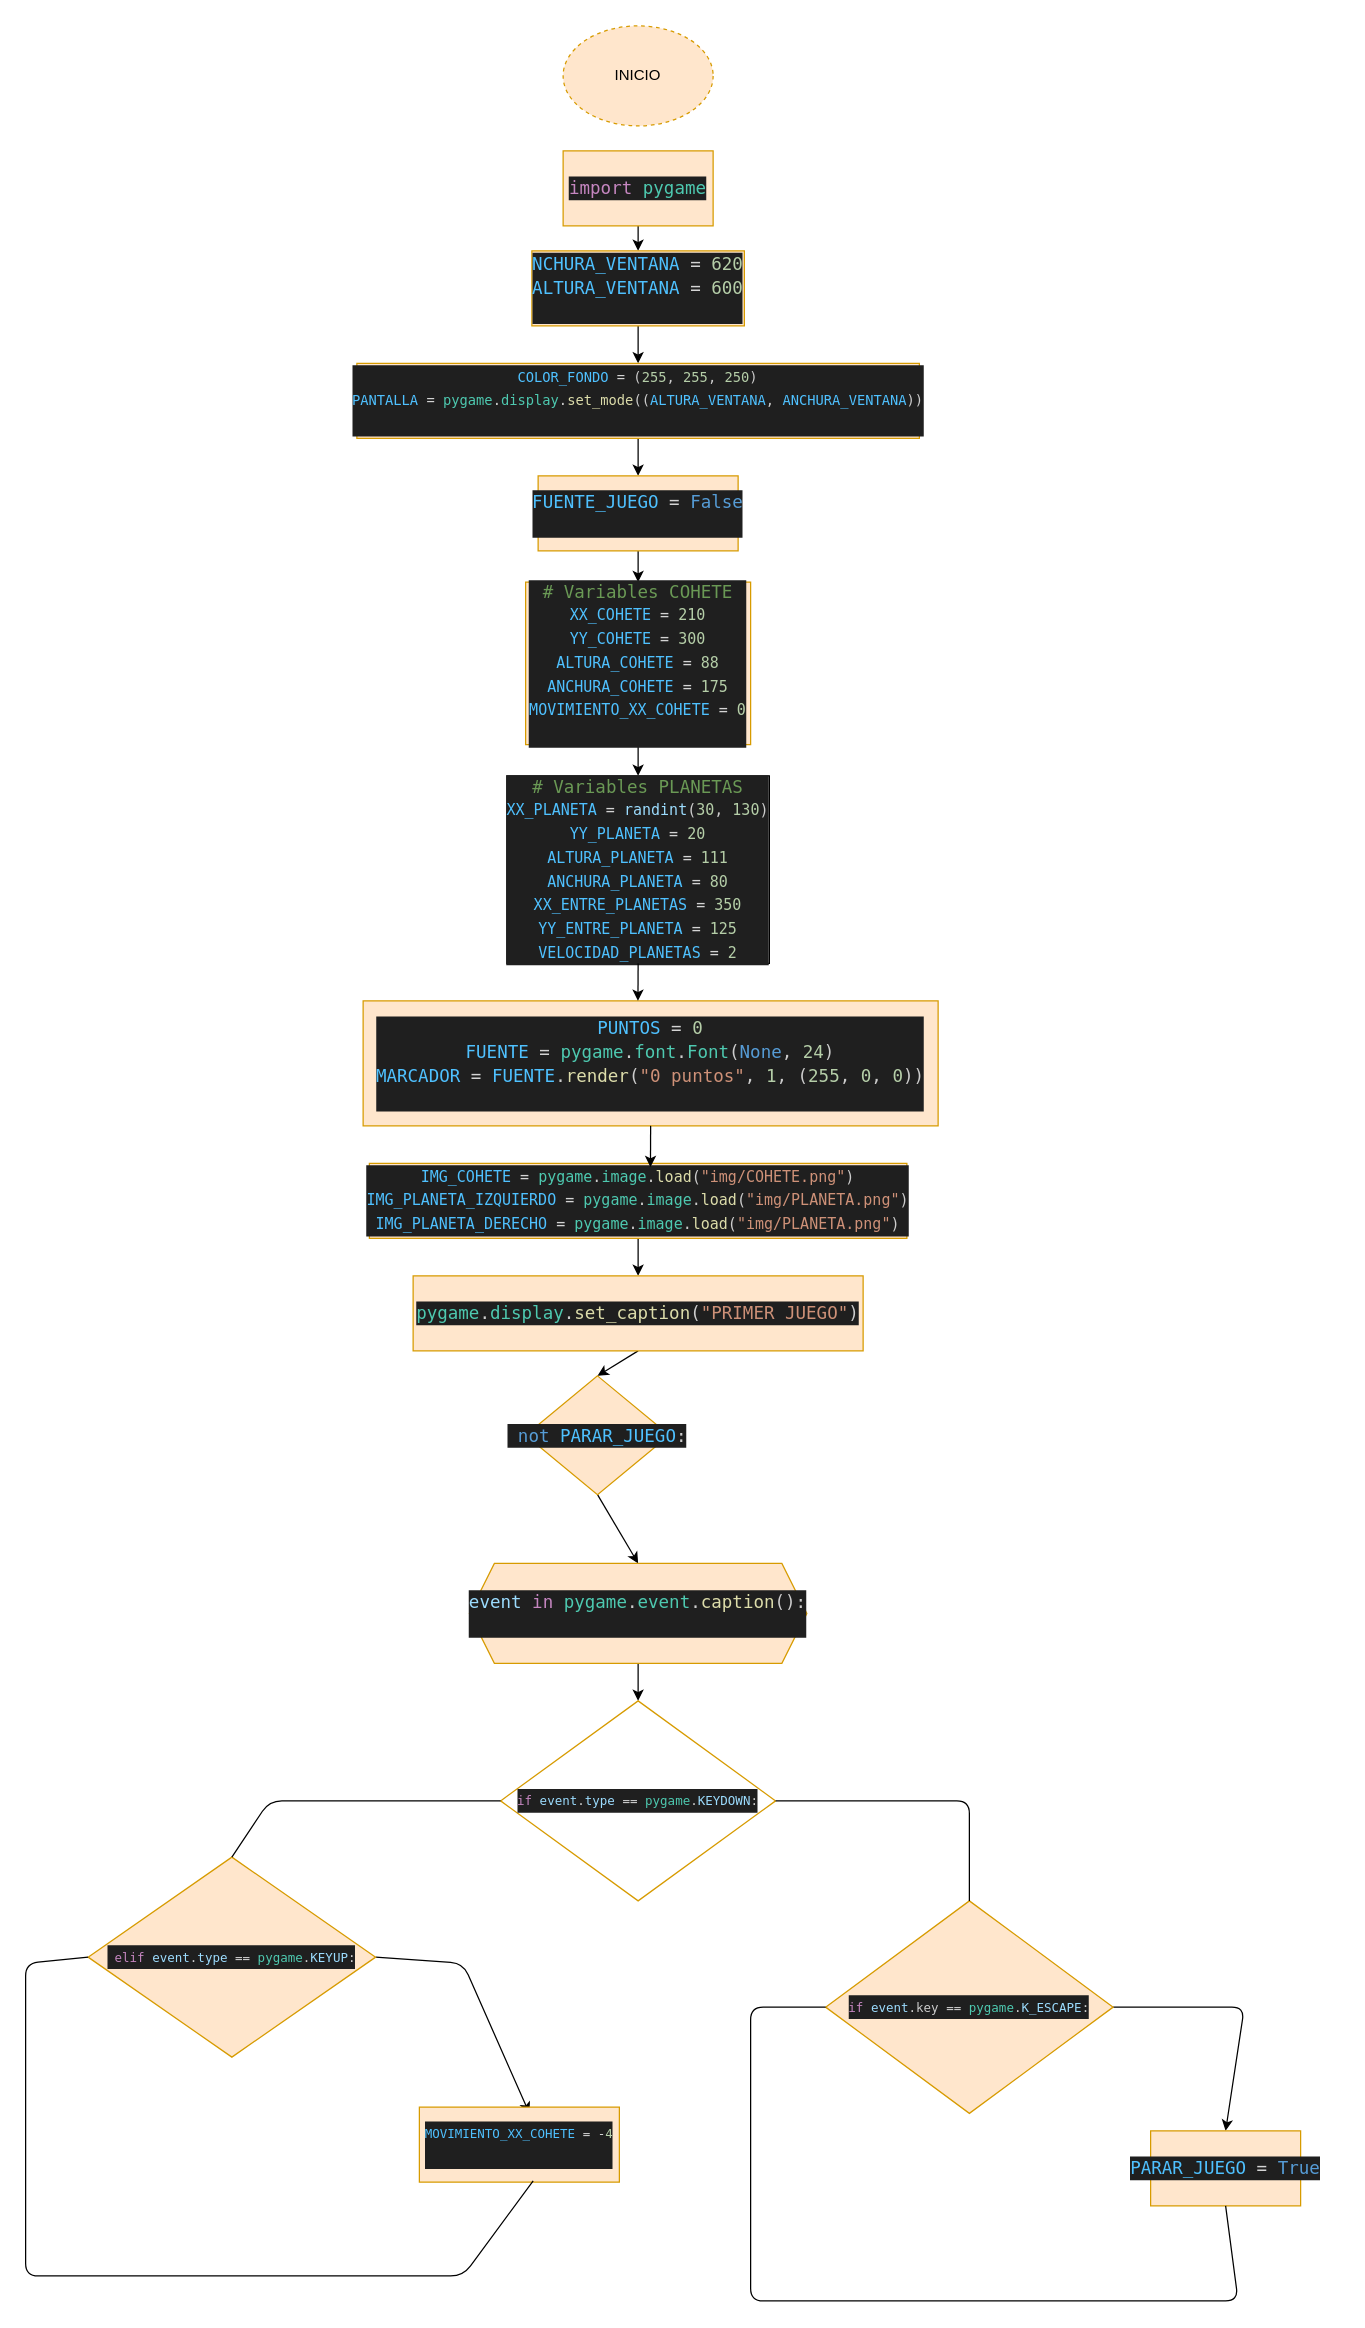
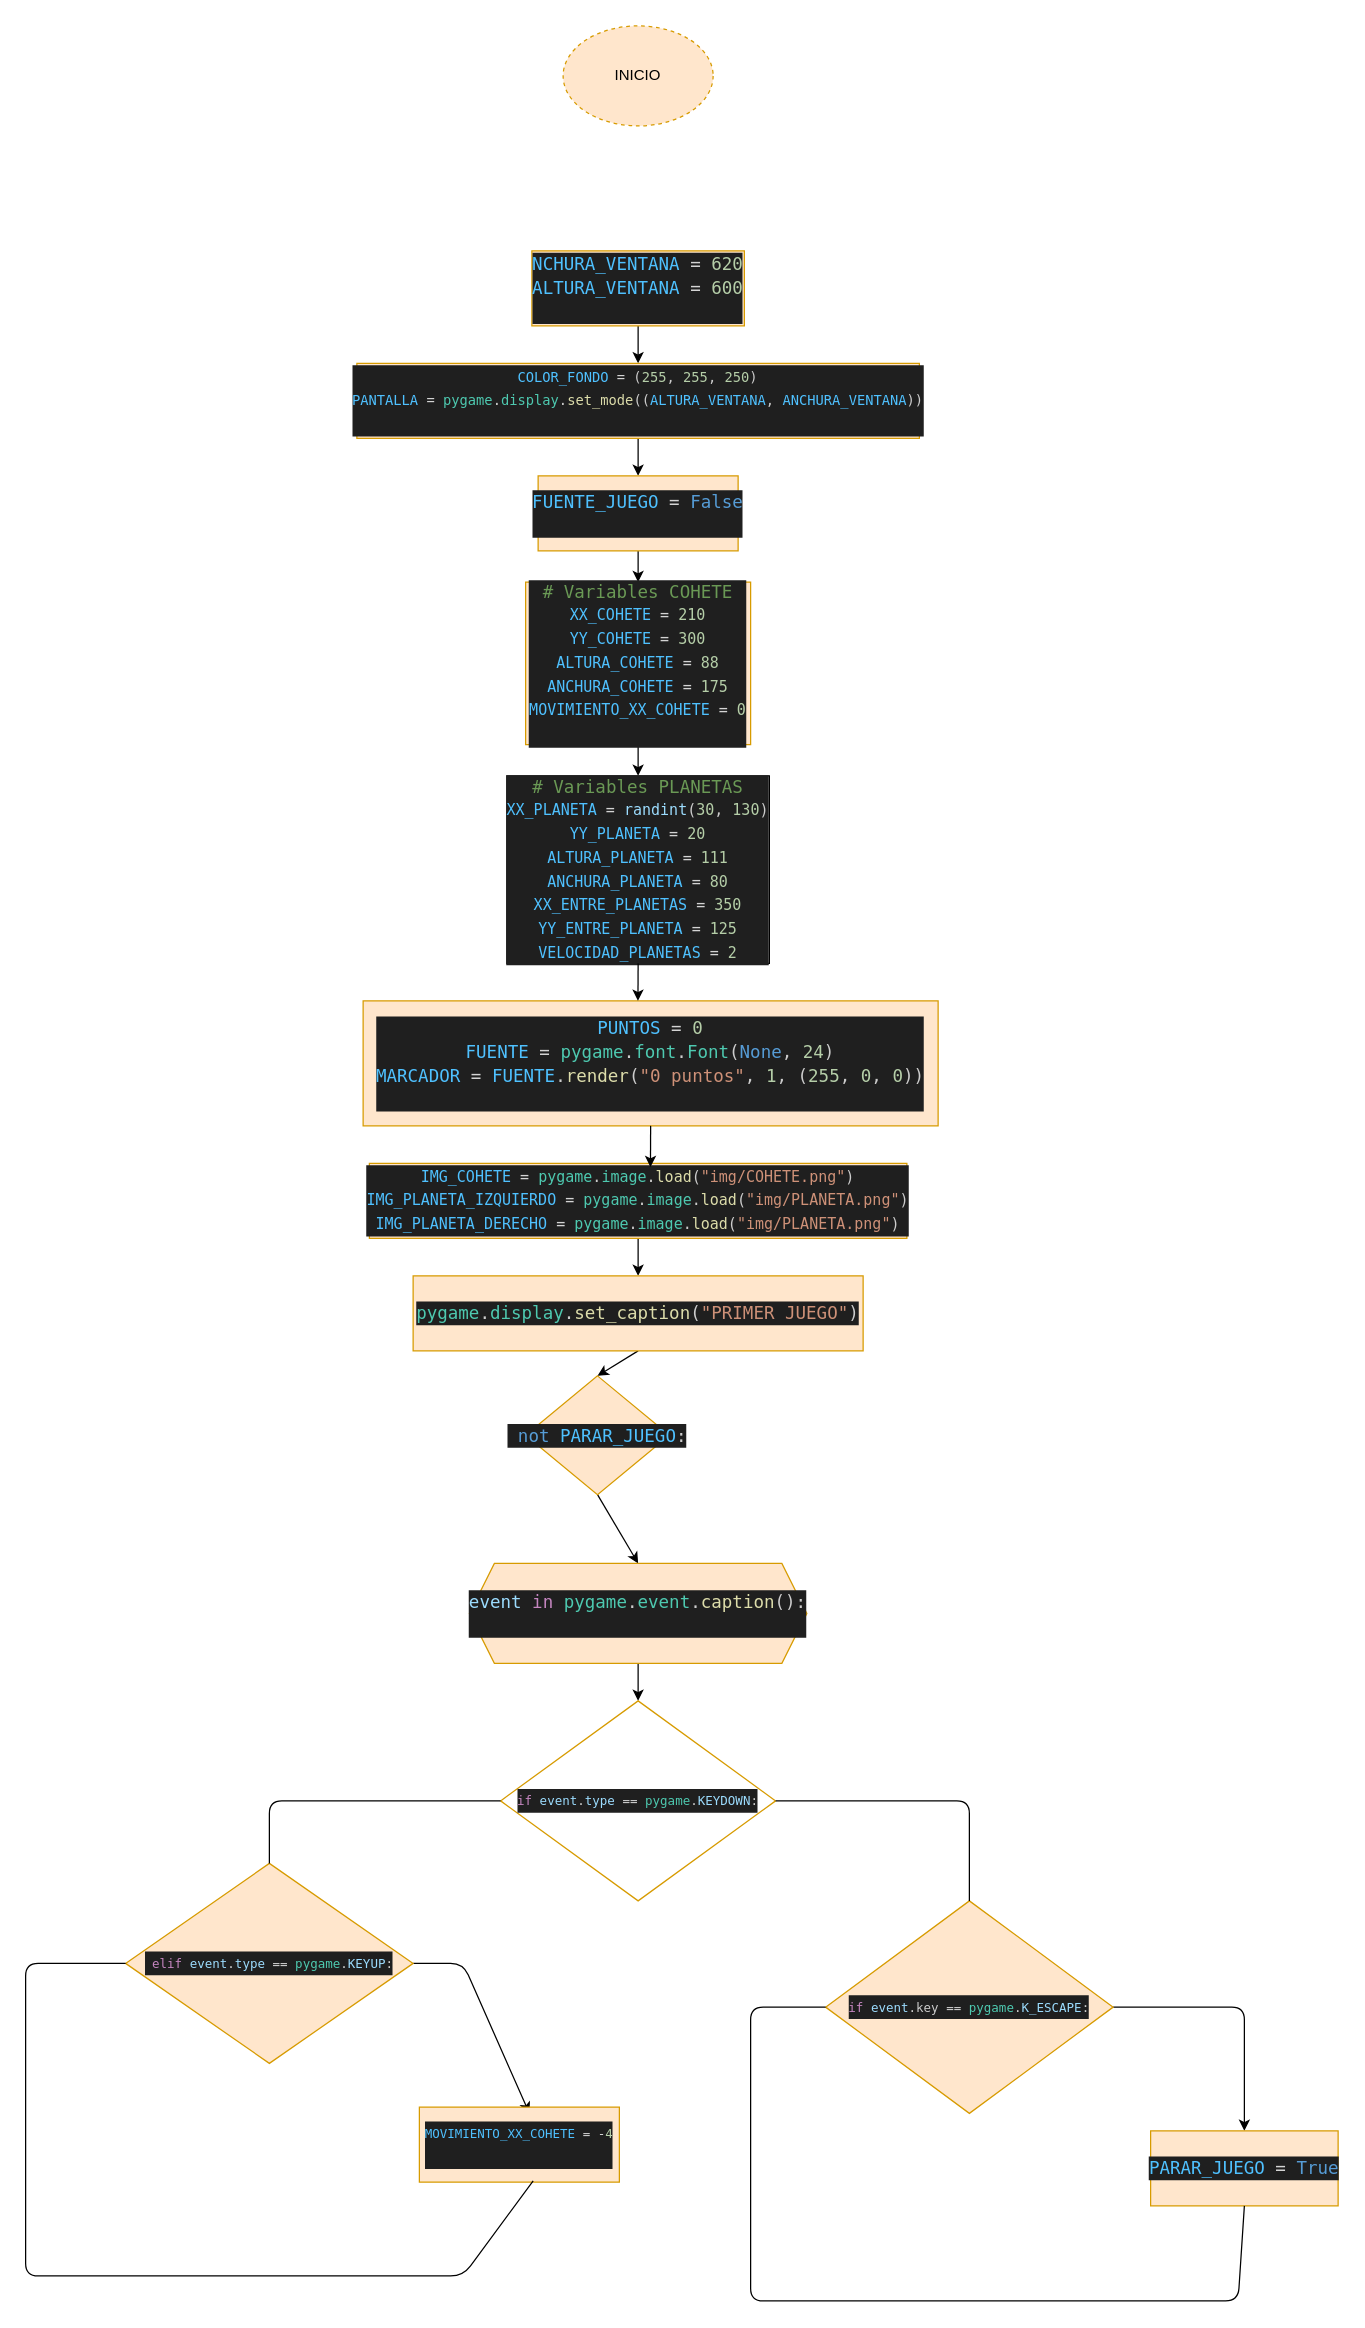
(638, 188) -> none
(638, 234) -> none
(232, 1957) -> (269, 1963)
(1226, 2168) -> (1244, 2168)
